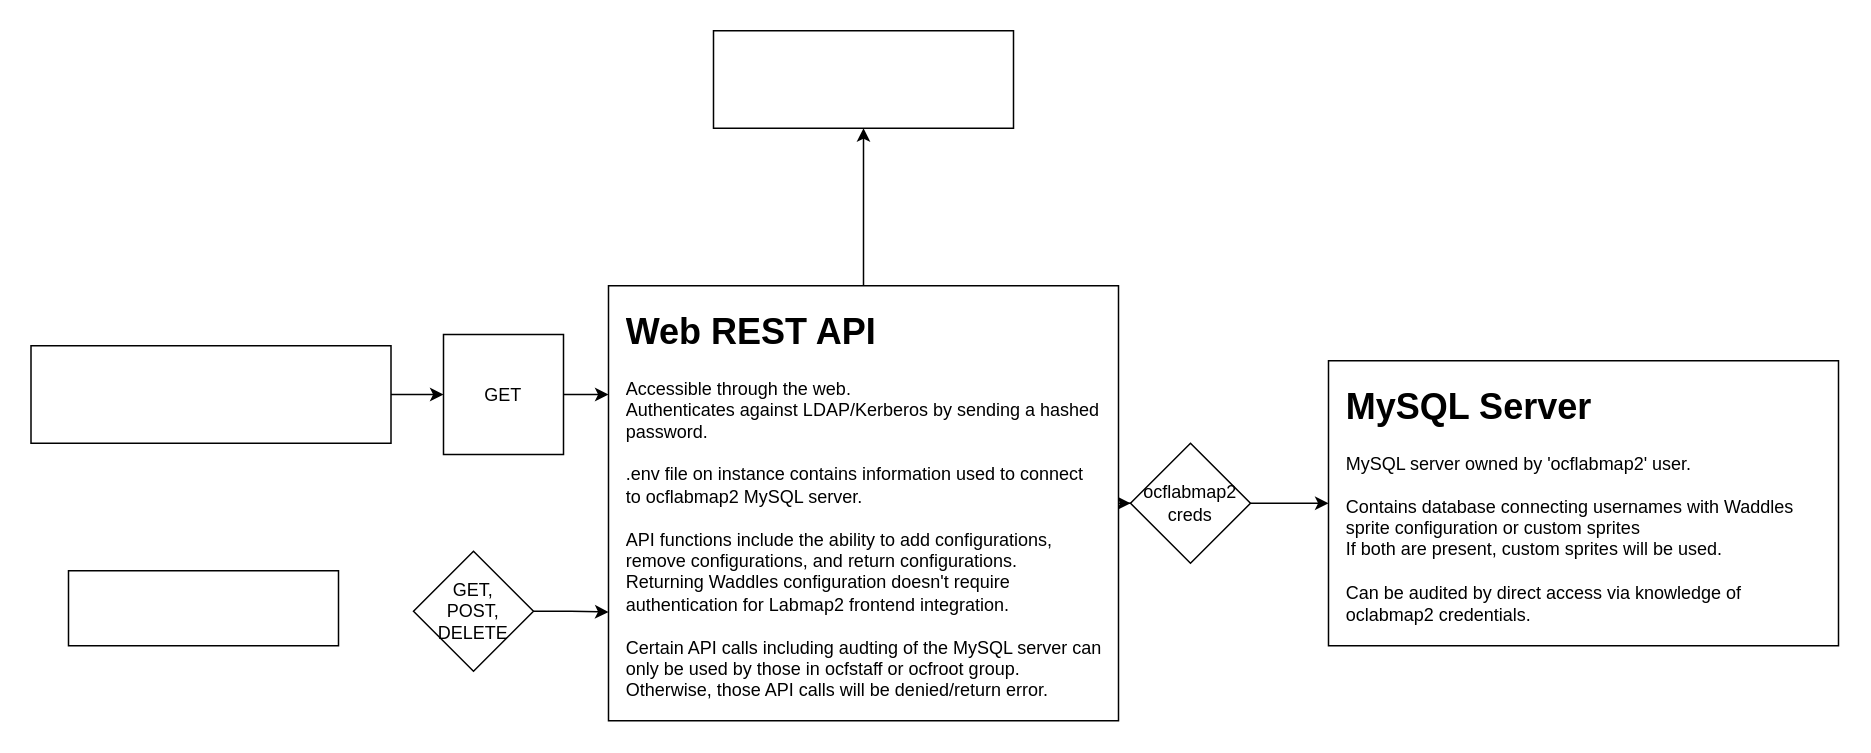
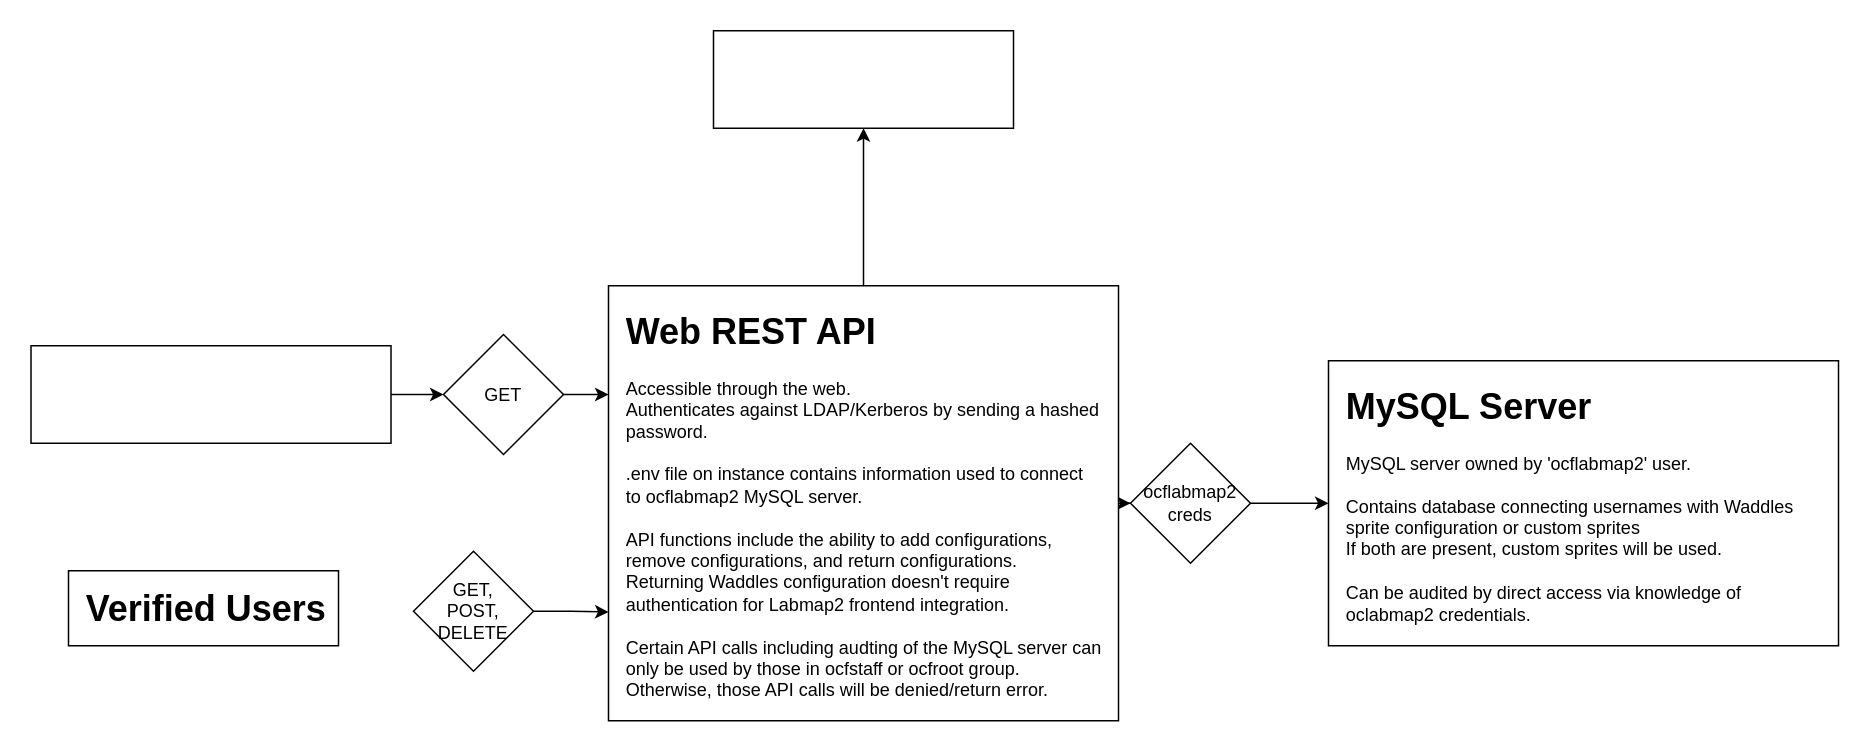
(503, 395) -> (503, 395)
none -> (211, 612)
